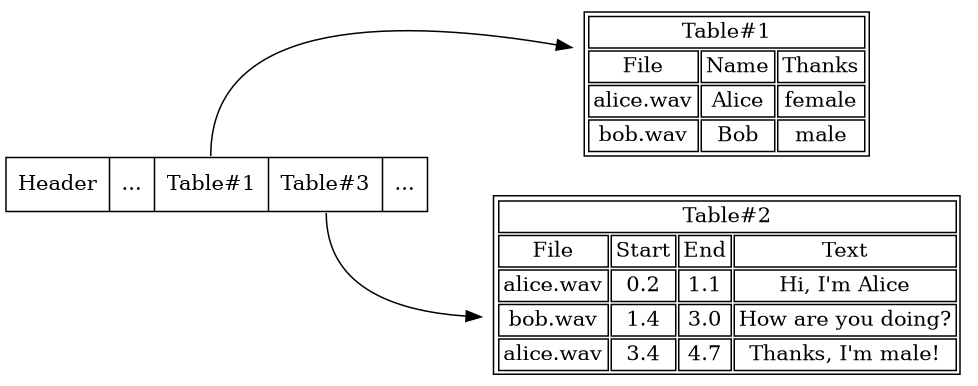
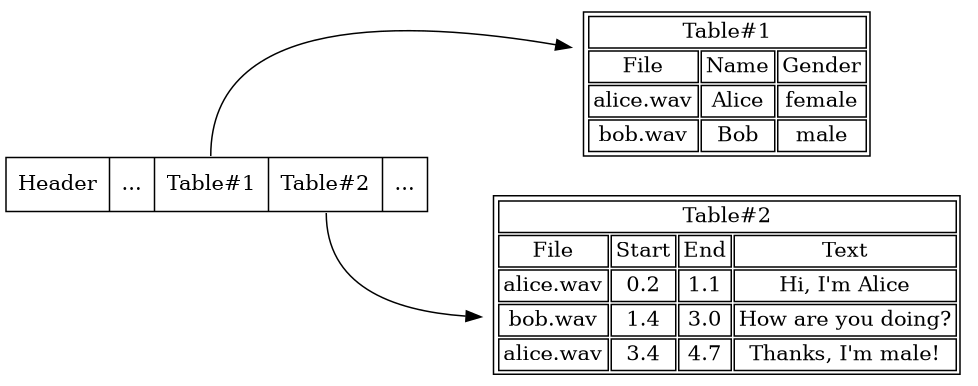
(821, 66) -> (822, 66)
(326, 184) -> (326, 184)
